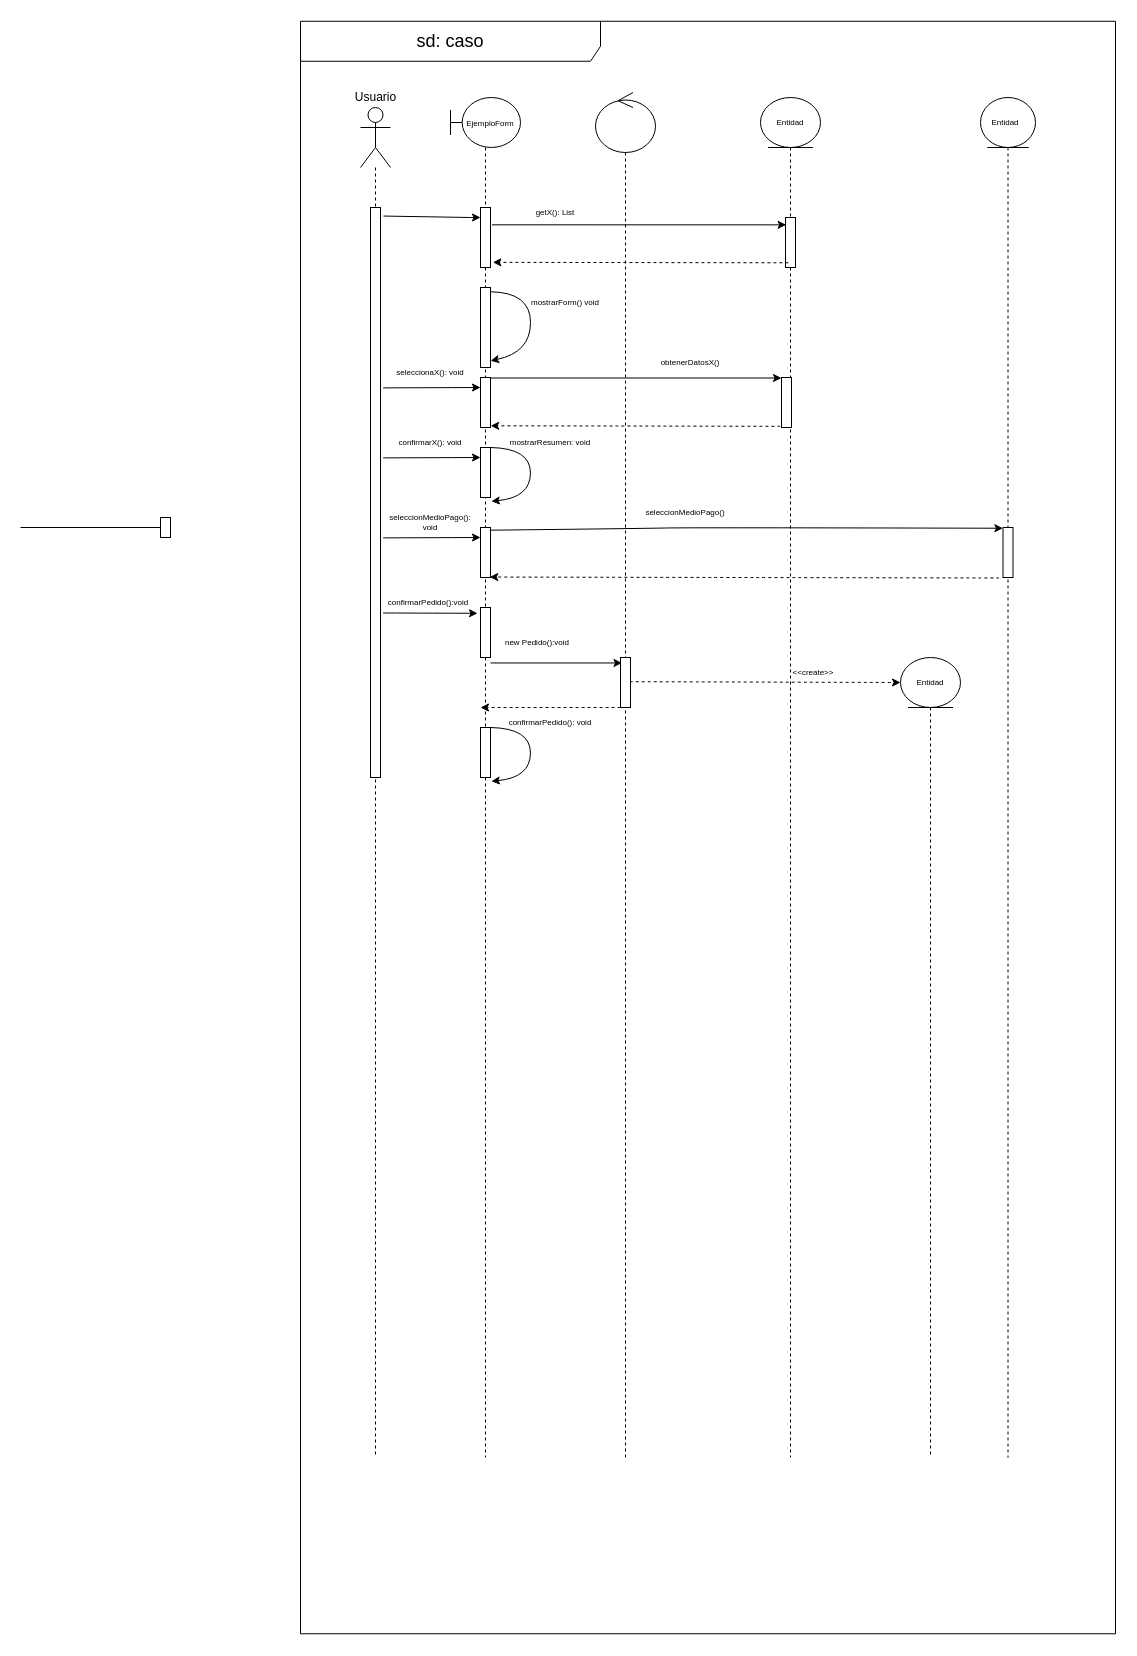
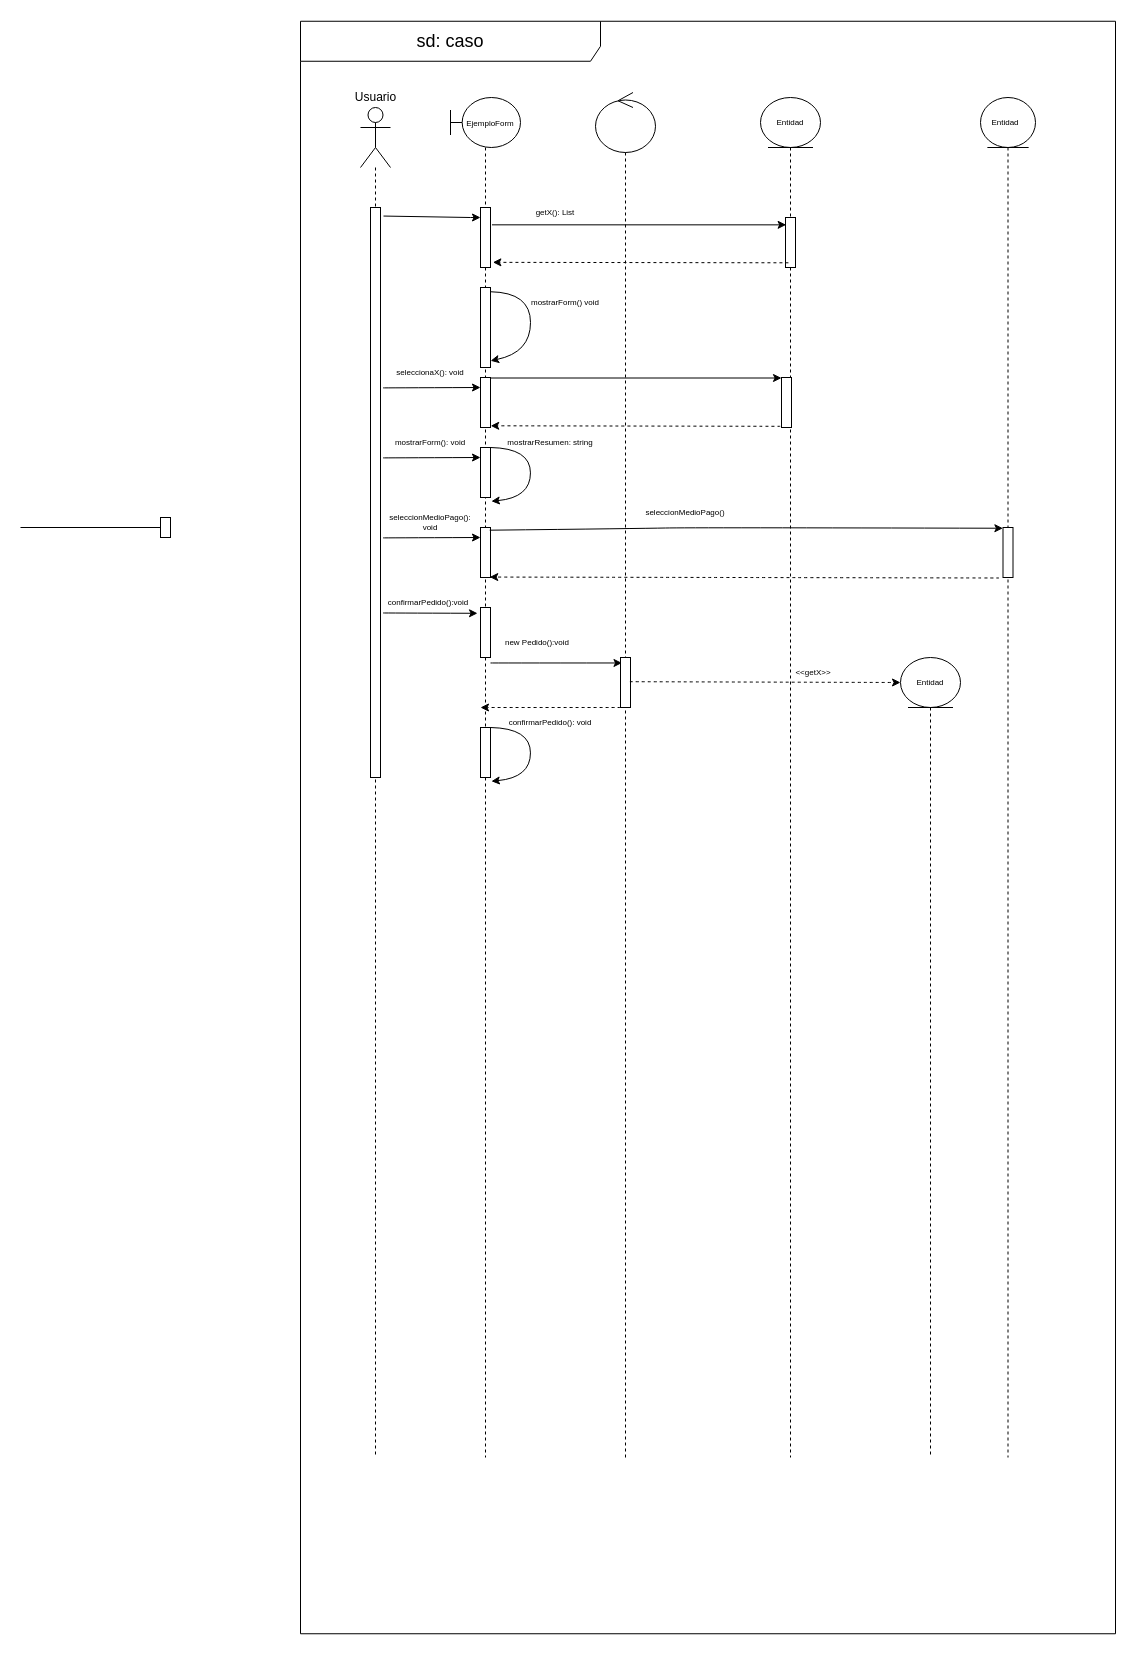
(691, 363) -> none
(431, 443) -> (431, 443)
(551, 443) -> (551, 443)
(814, 673) -> (814, 673)
